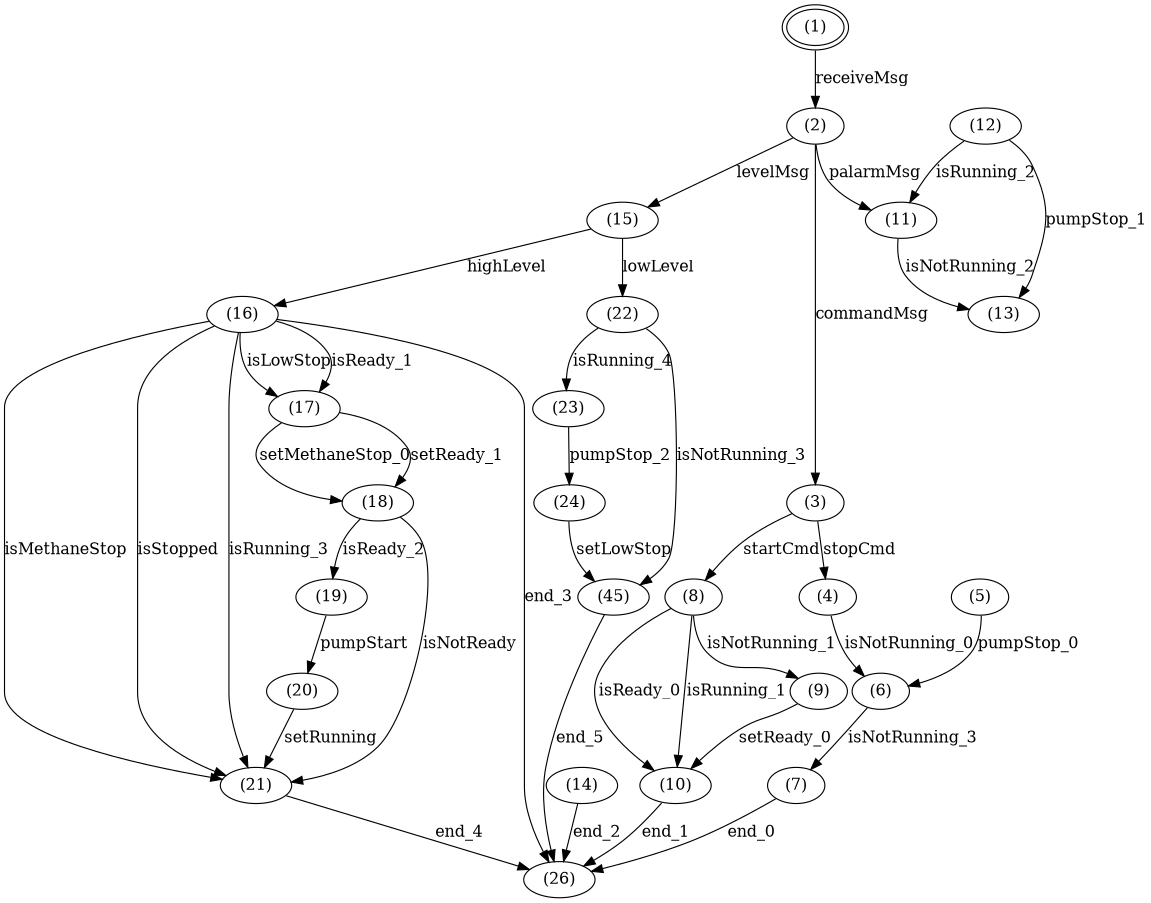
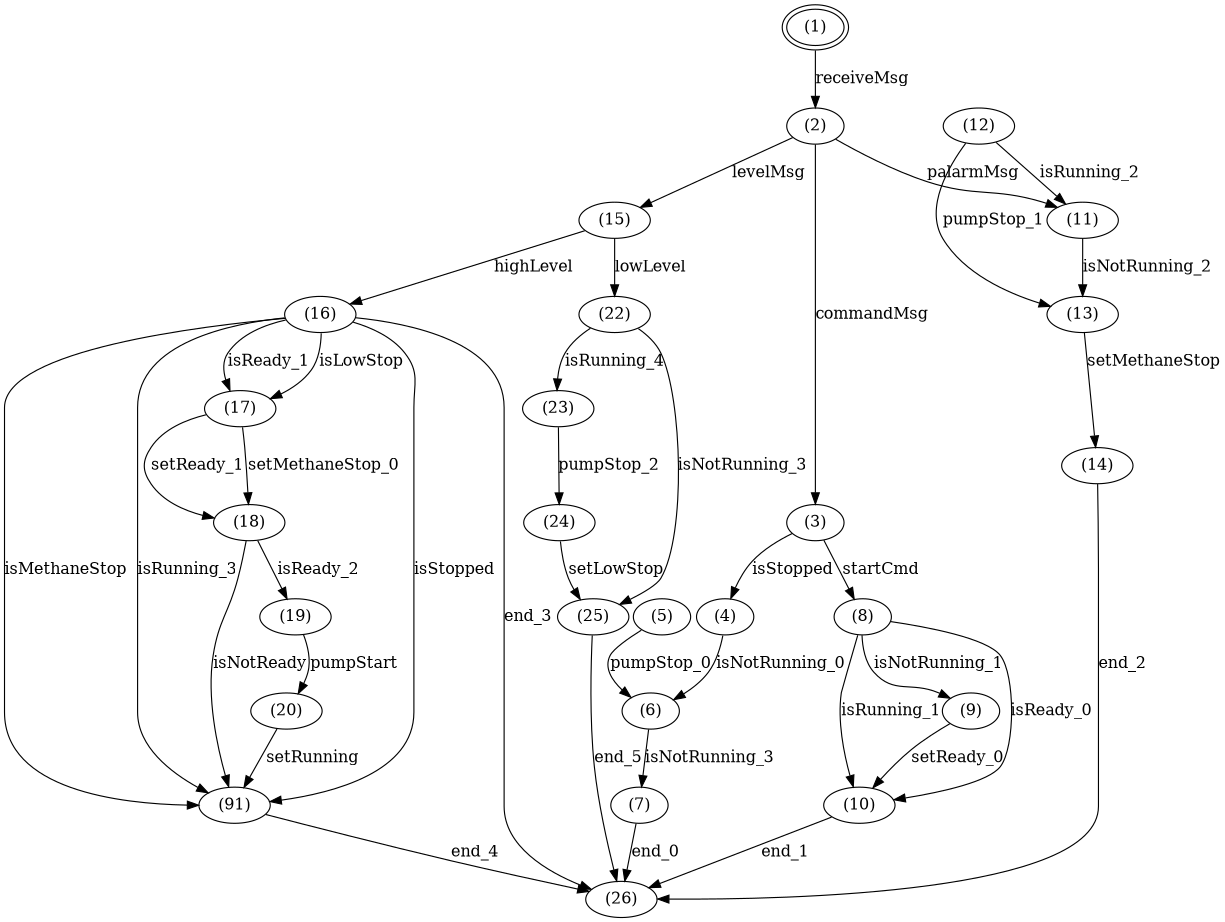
none -> (1089, 384)
(859, 550) -> (793, 570)
(614, 597) -> (593, 617)
(256, 785) -> (235, 805)
